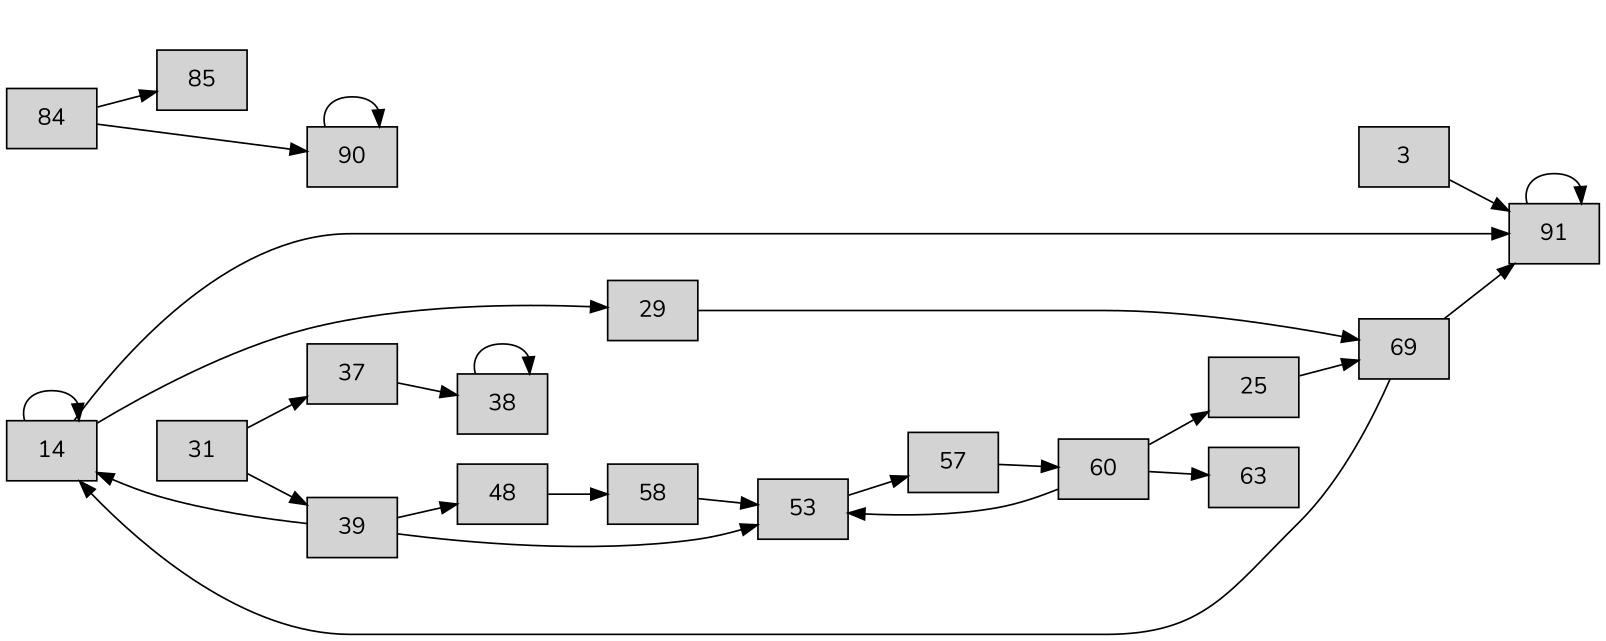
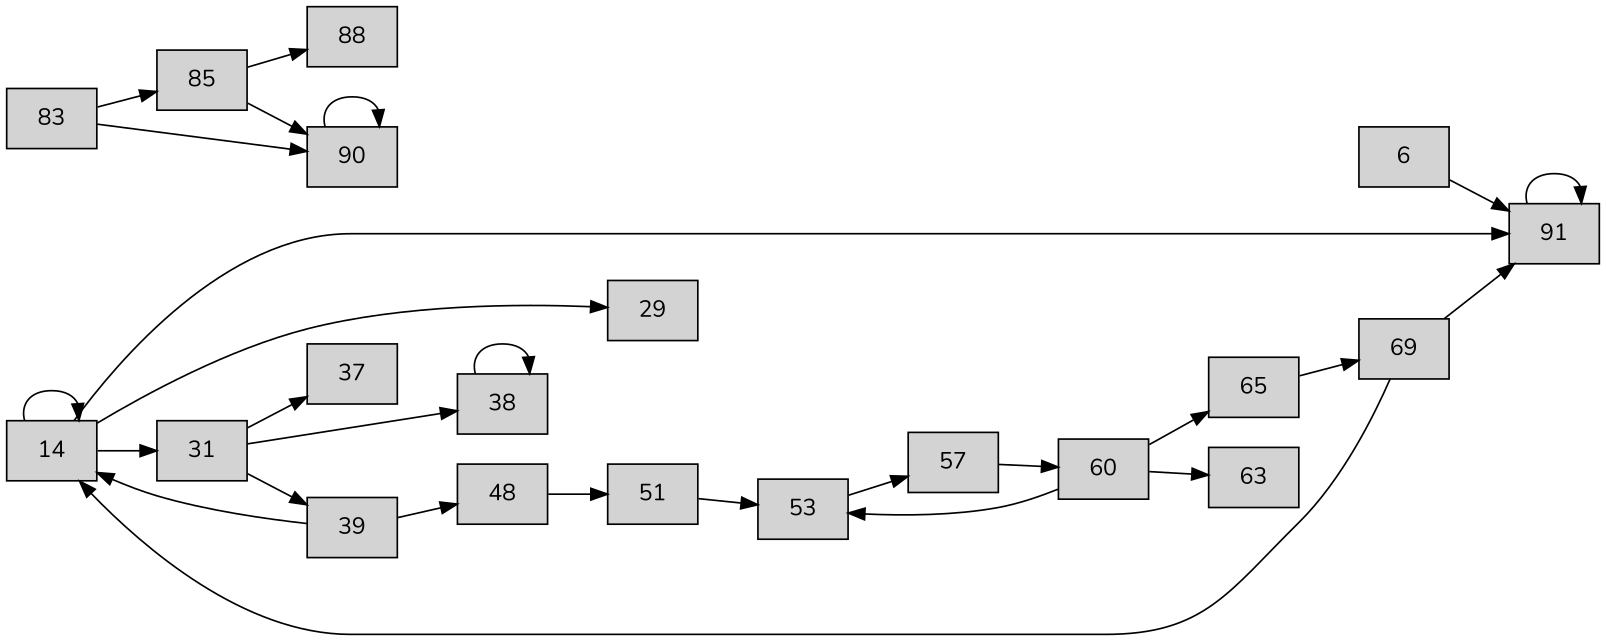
none -> (352, 37)
none -> (270, 115)
(52, 119) -> (52, 119)
(1404, 157) -> (1404, 157)
(1021, 311) -> none
(419, 387) -> (344, 429)
(1254, 387) -> (1254, 387)
none -> (119, 451)
(653, 494) -> (653, 494)
(570, 546) -> none
